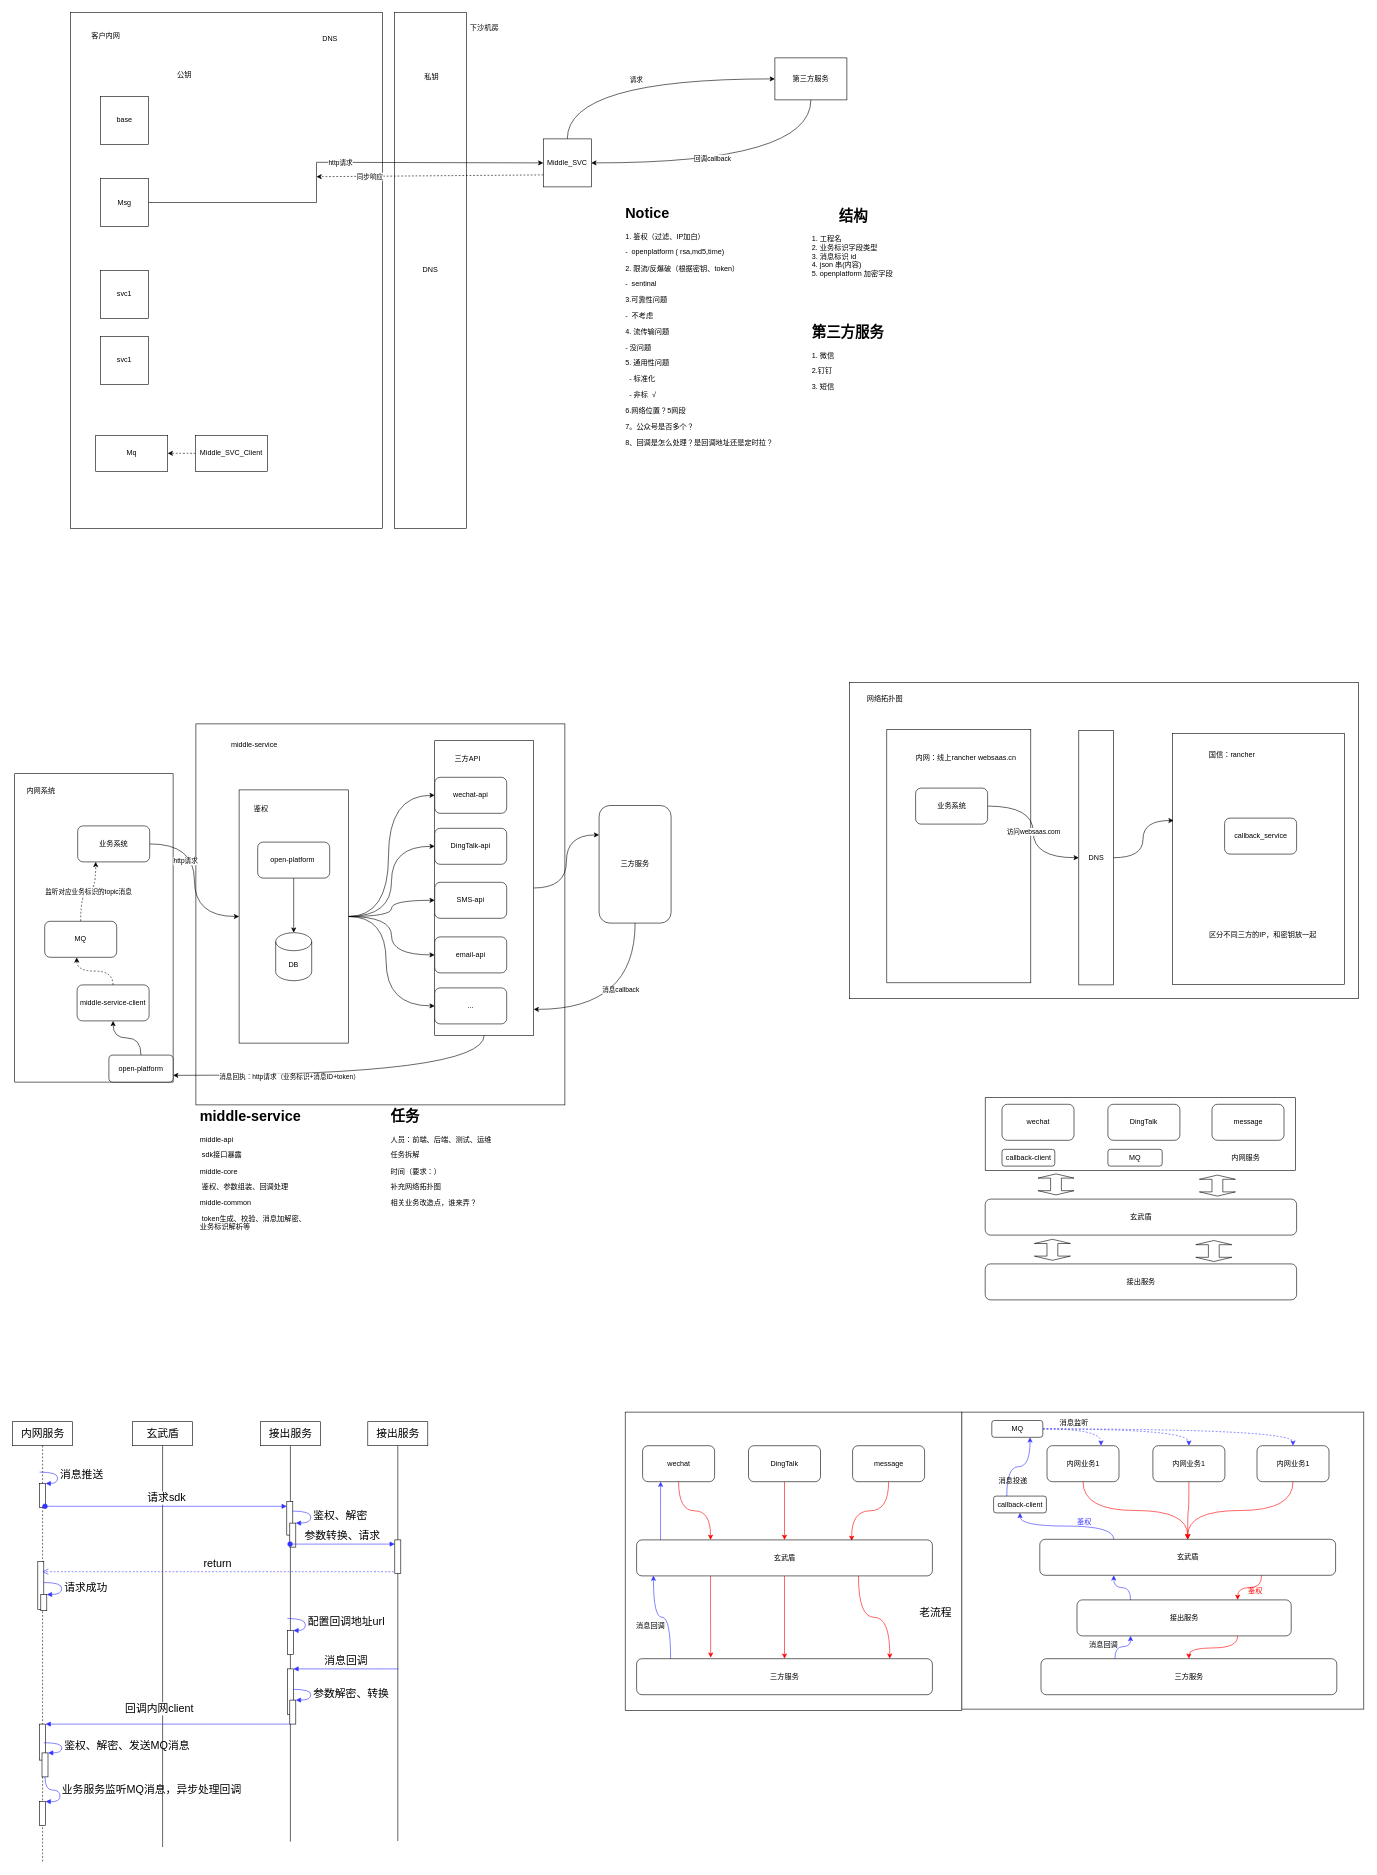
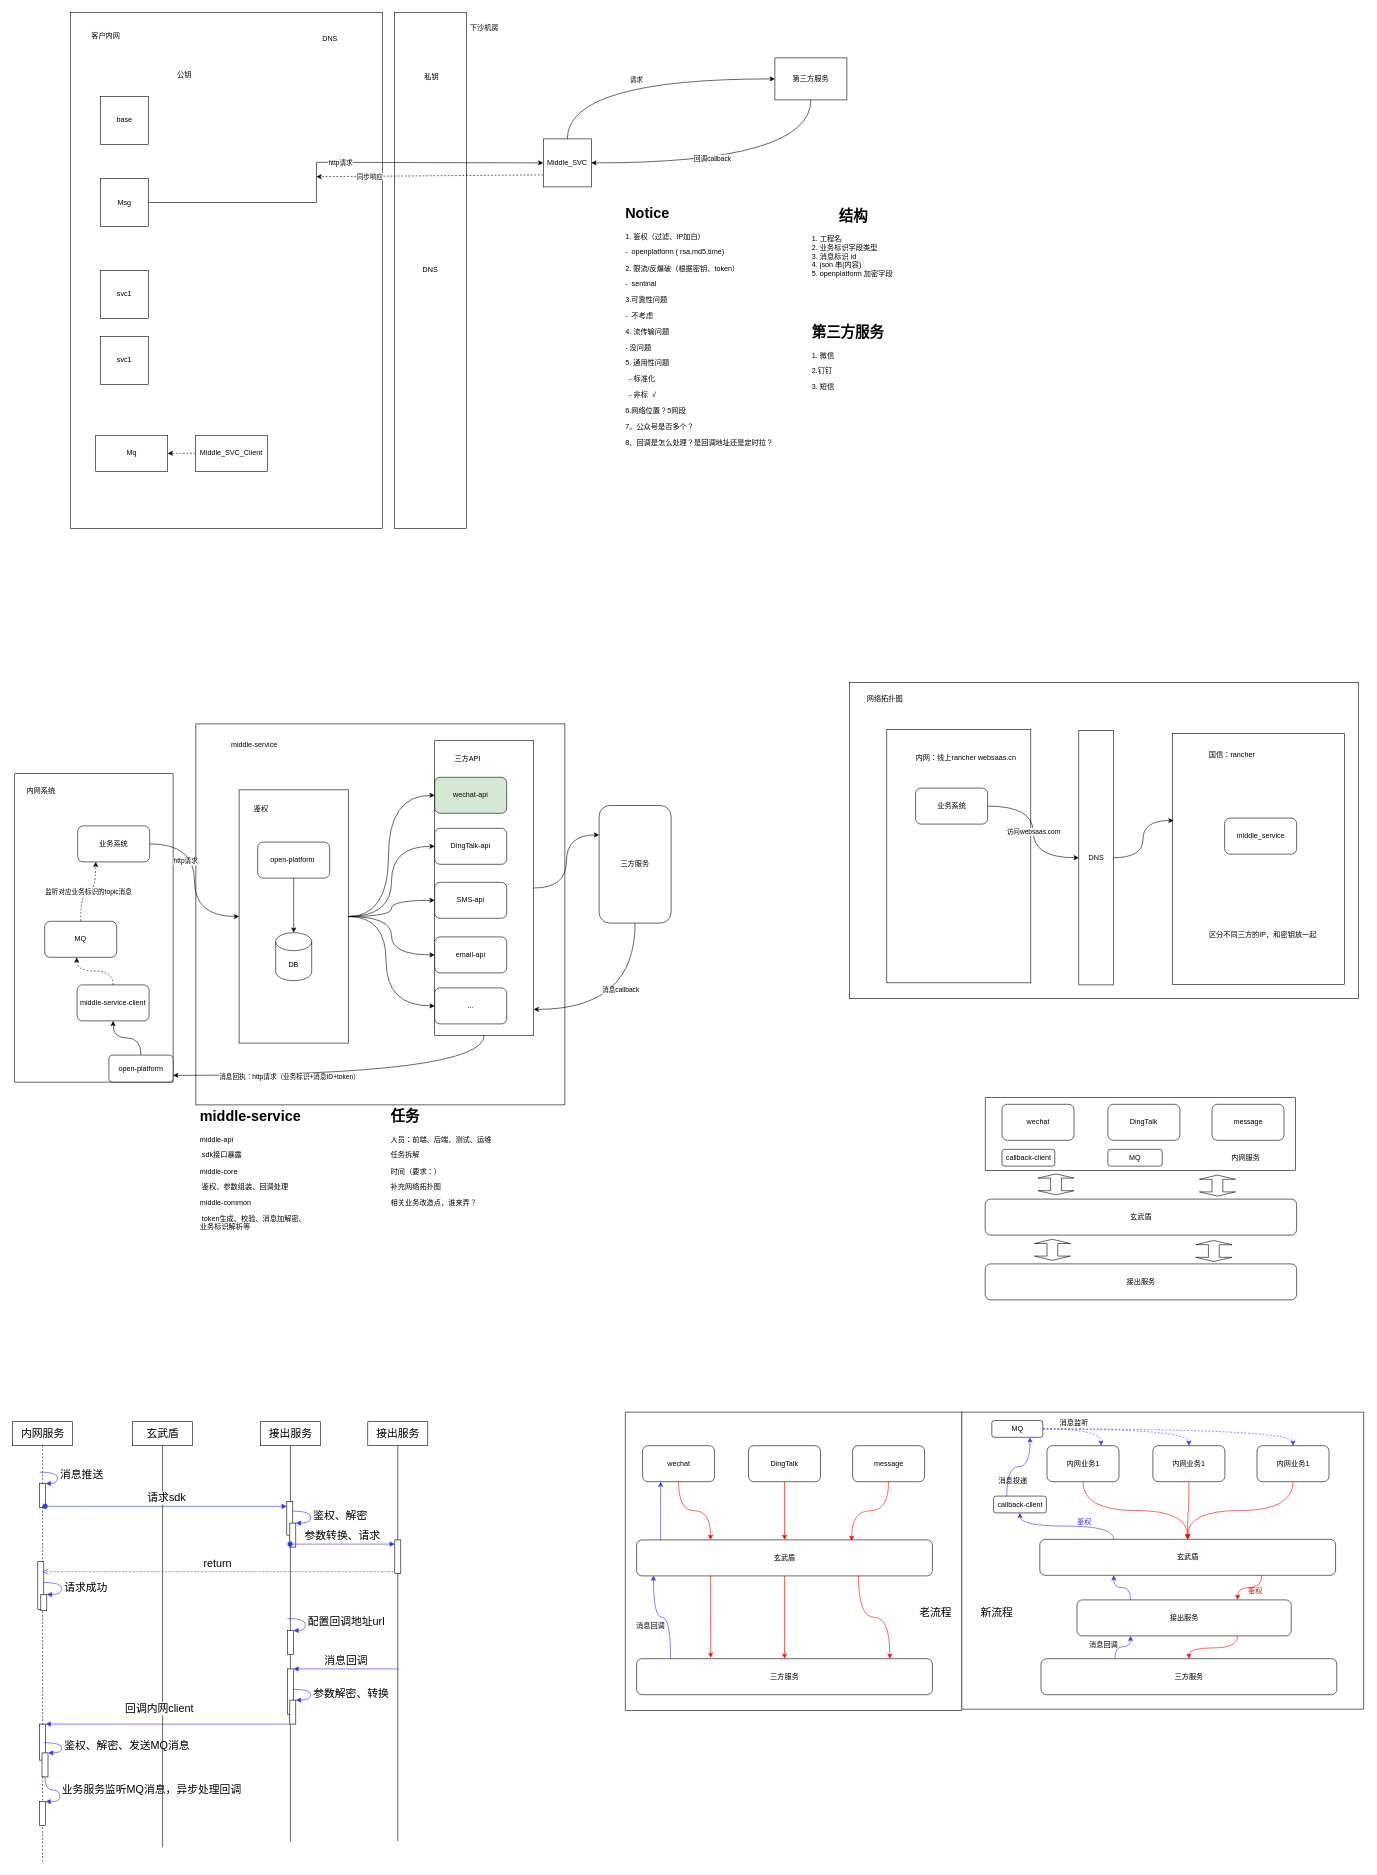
(471, 795) -> (471, 795)
(1261, 836) -> (1261, 836)
none -> (997, 1613)
